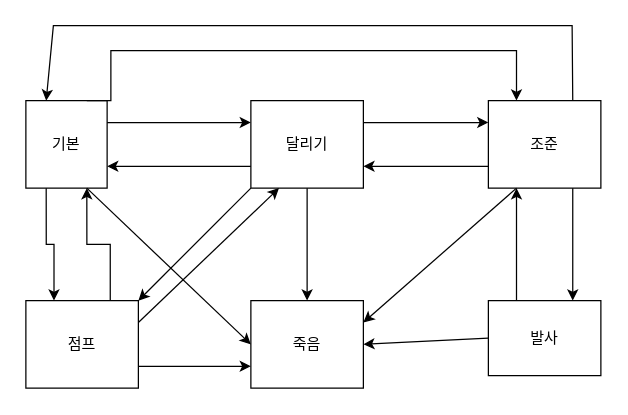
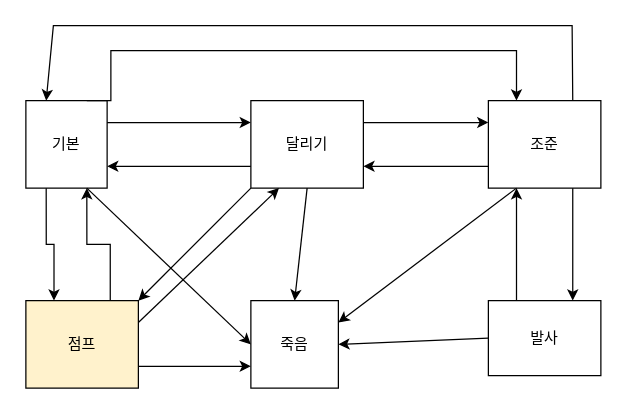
(82, 344) -> (82, 344)
(307, 344) -> (294, 344)
